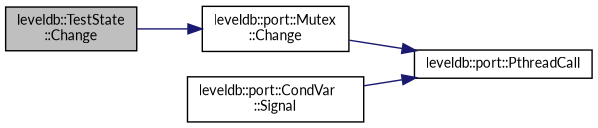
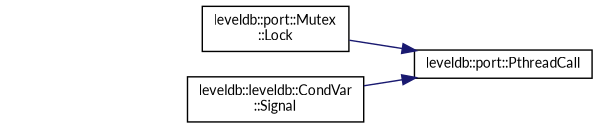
(71, 29) -> none
(276, 29) -> (276, 29)
(276, 99) -> (276, 99)
